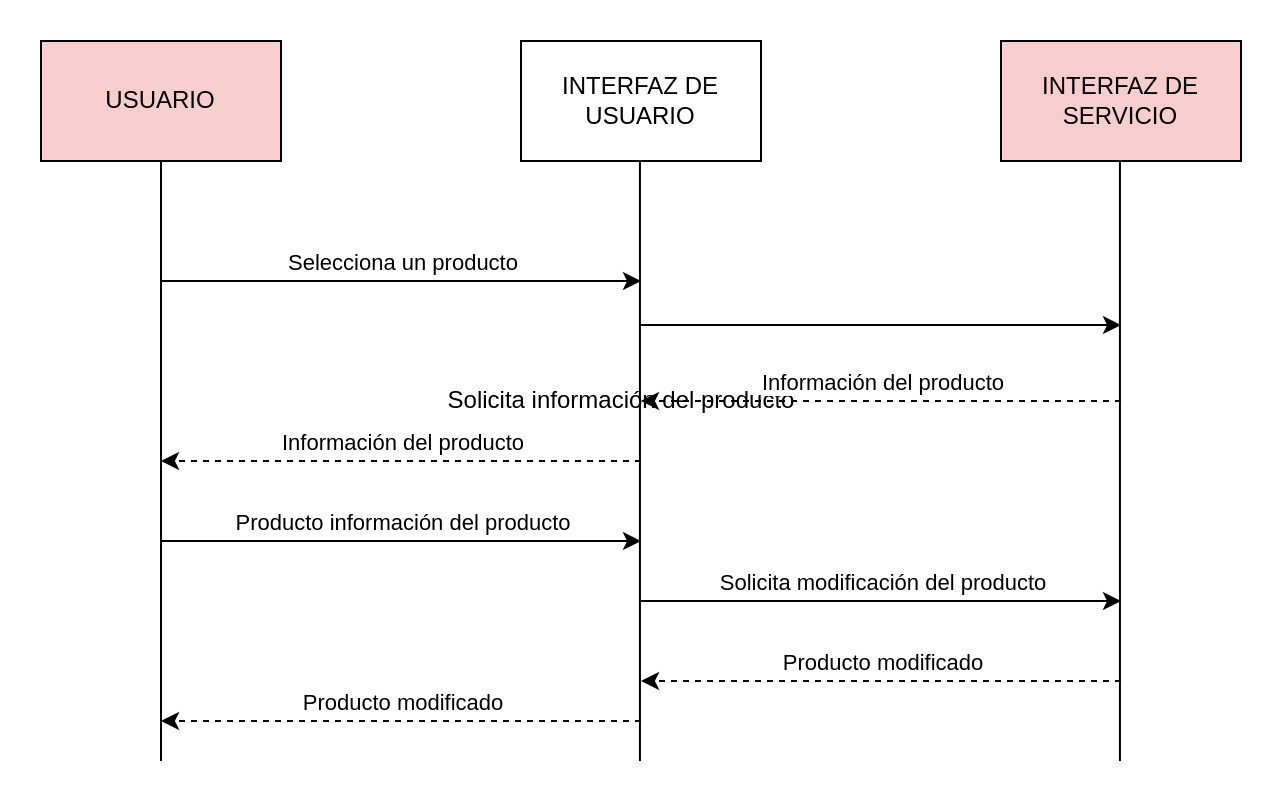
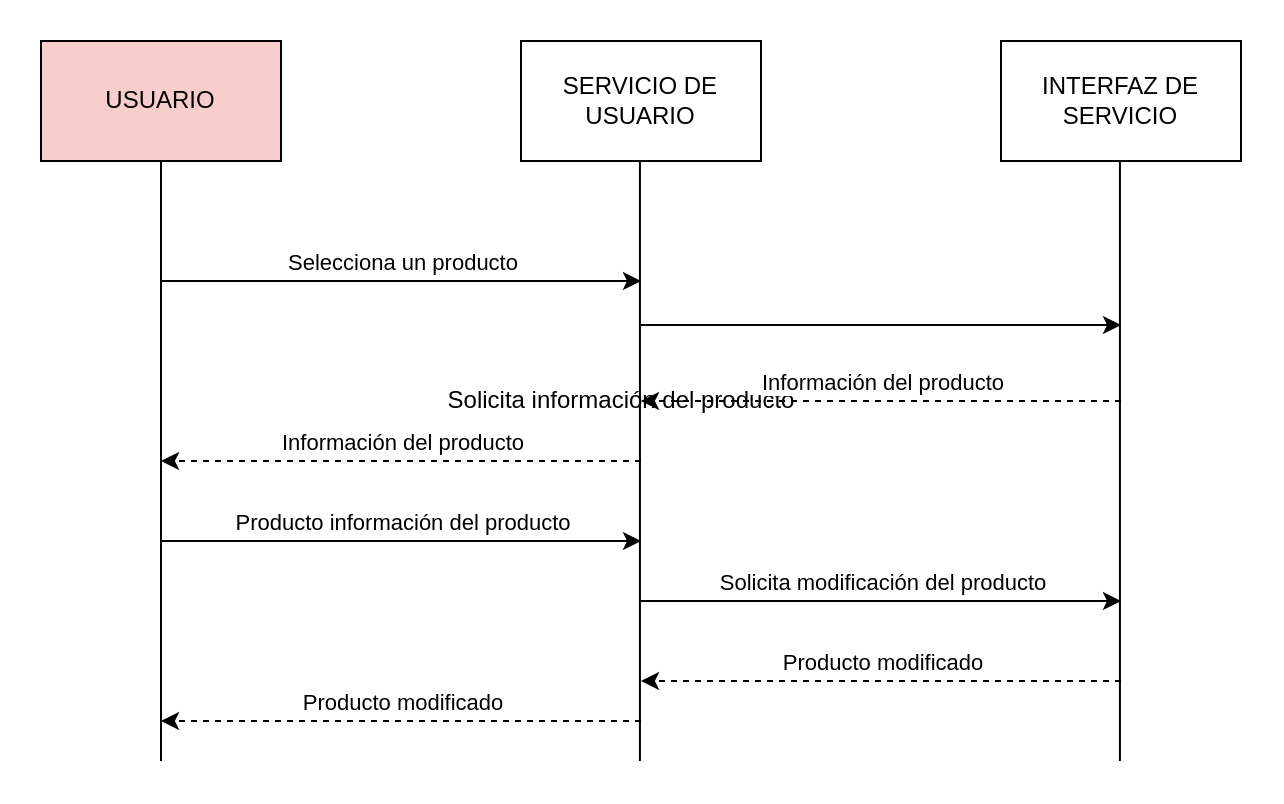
(641, 101) -> (641, 101)
(1121, 101) -> (1121, 101)
